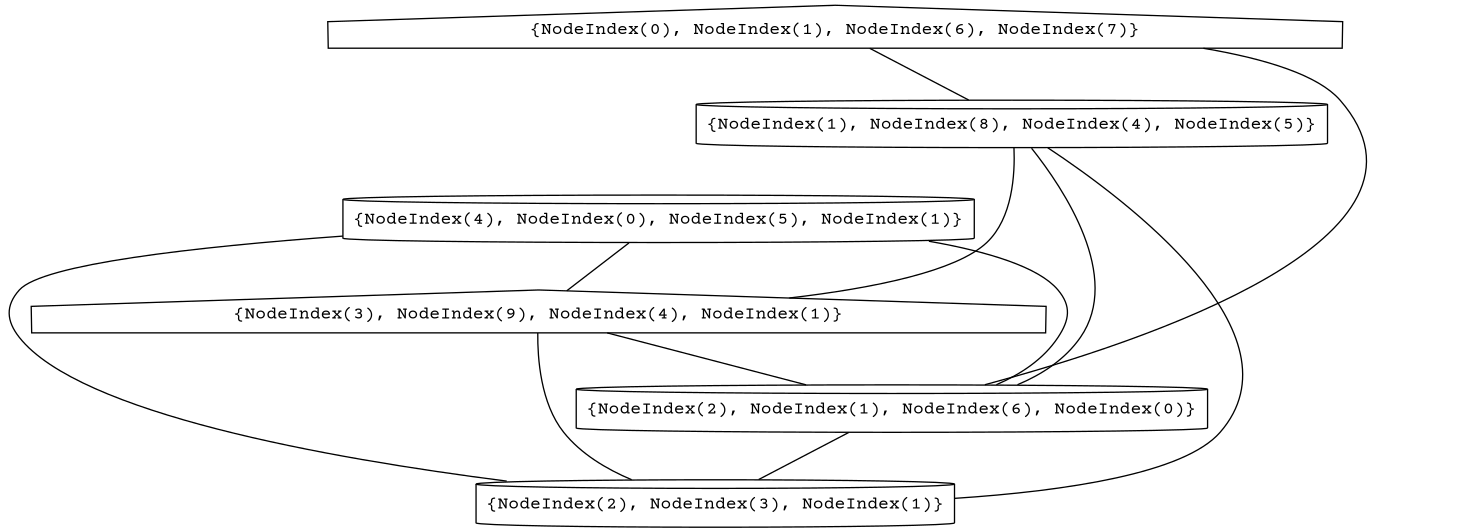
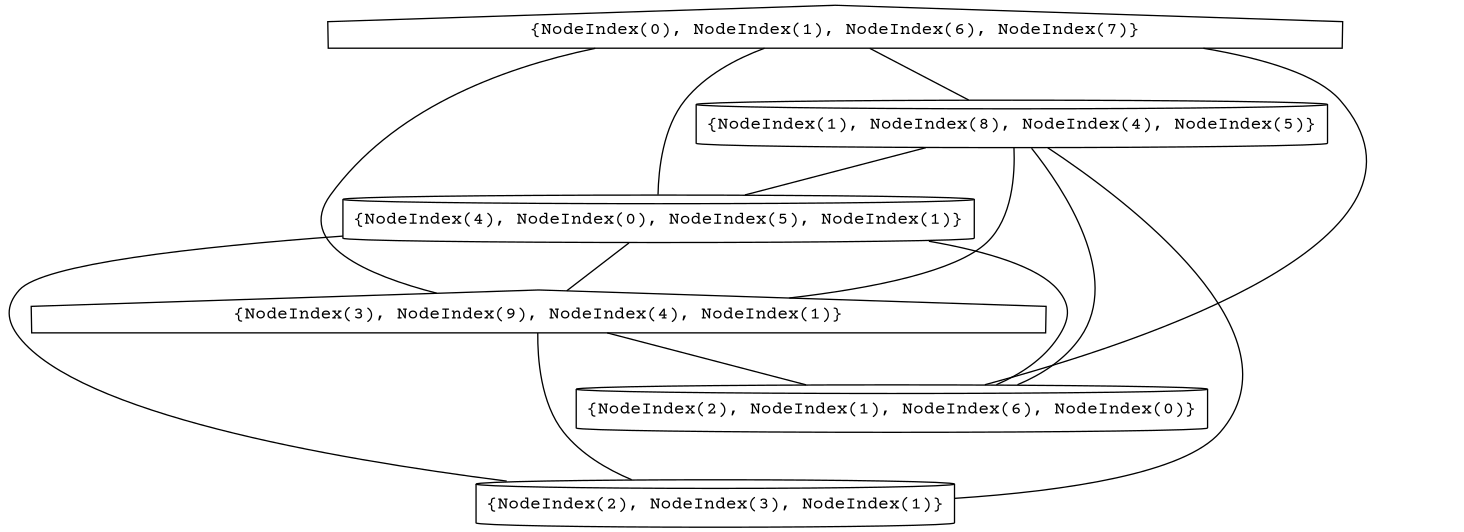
none -> (684, 102)
none -> (378, 145)
none -> (835, 171)
(804, 456) -> none
